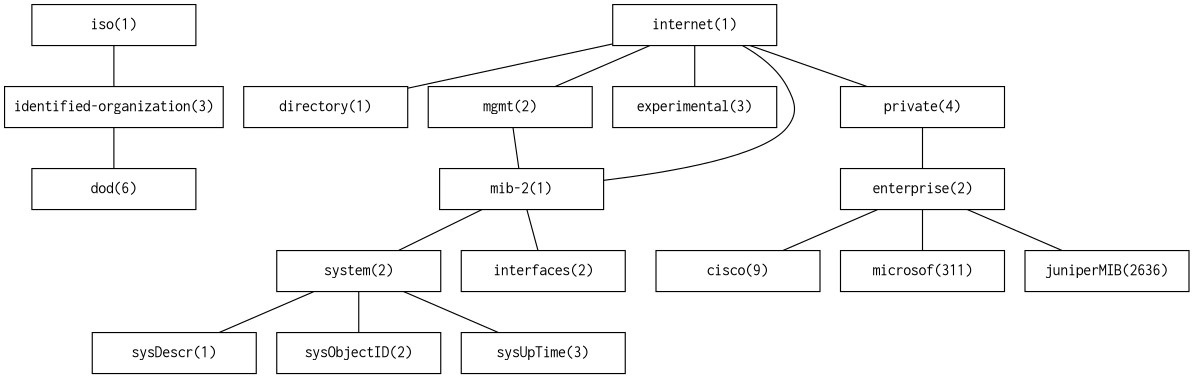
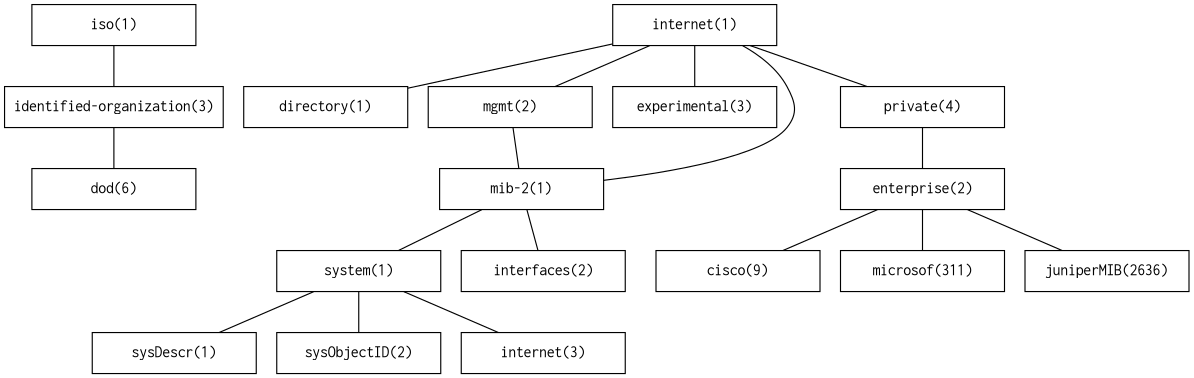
(359, 271) -> (359, 271)
(543, 353) -> (543, 353)
